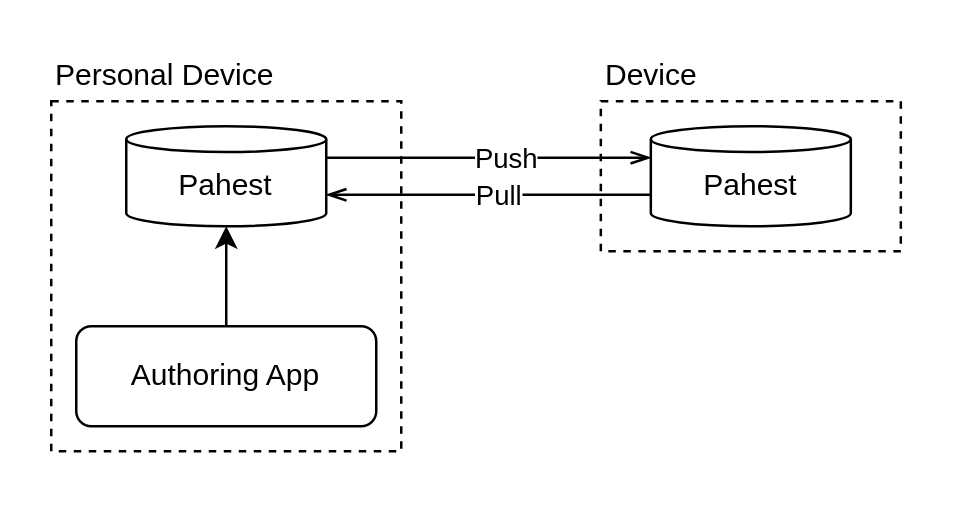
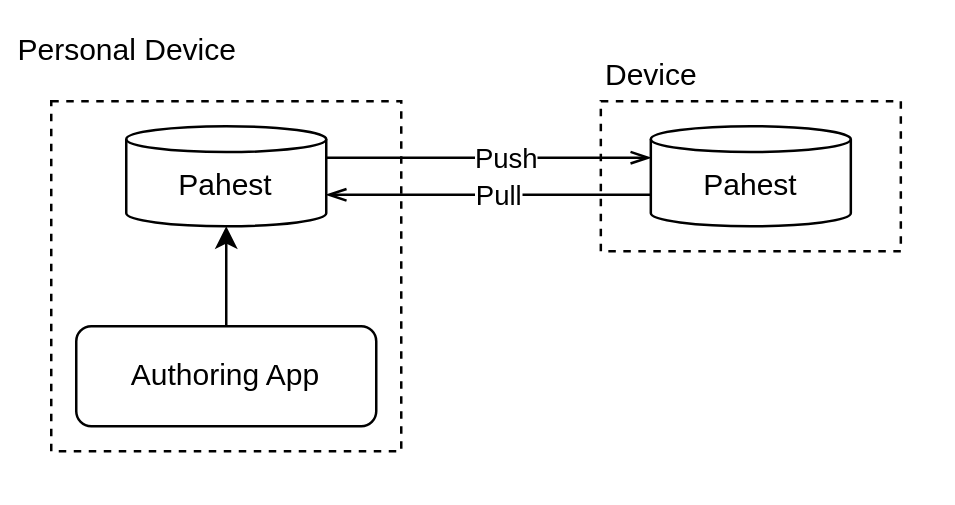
(226, 76) -> (189, 51)
